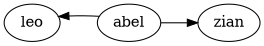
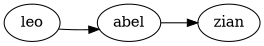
(84, 16) -> (74, 30)
